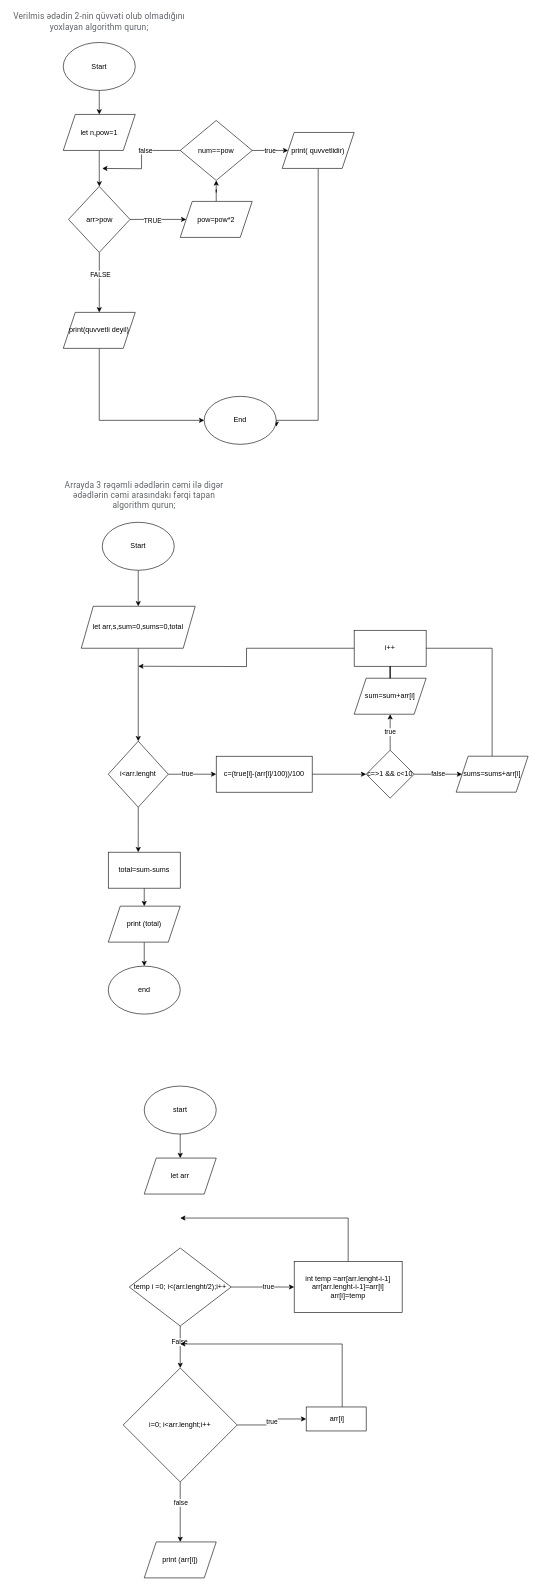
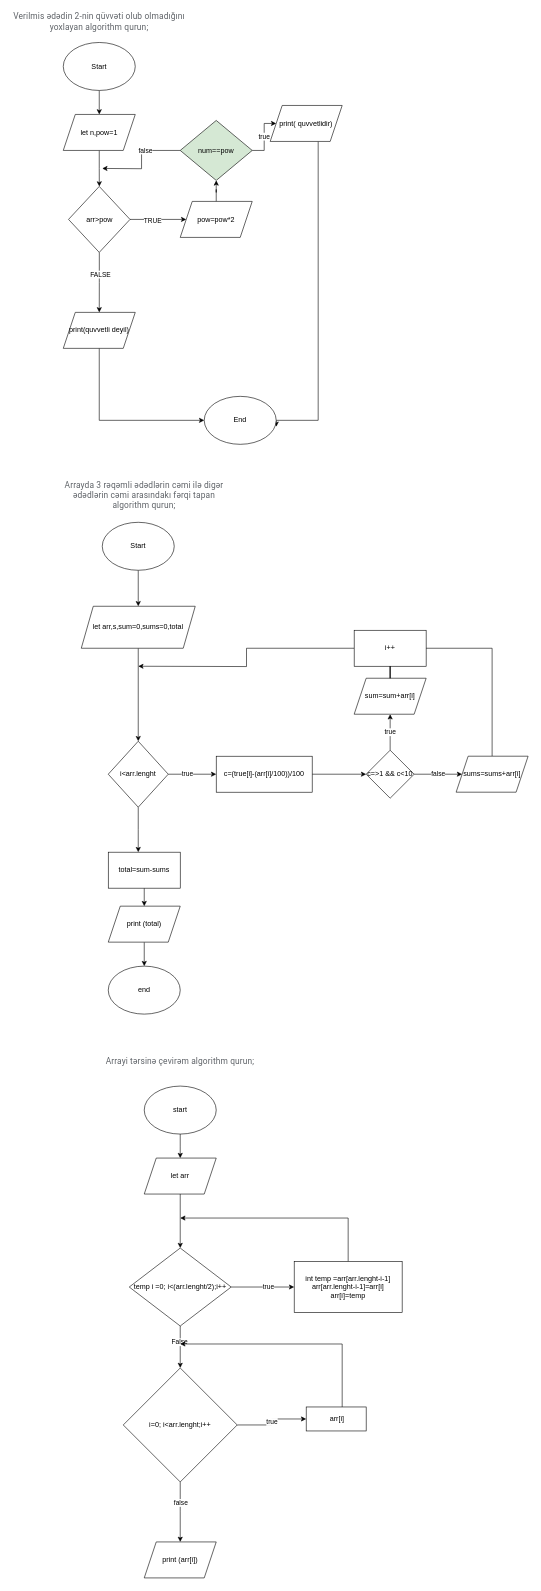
(216, 150) -> (216, 150)
(318, 150) -> (306, 123)
none -> (180, 1062)
none -> (180, 1242)
